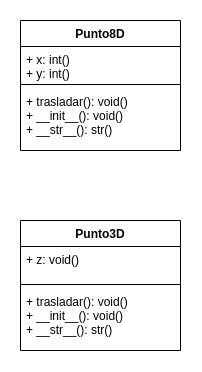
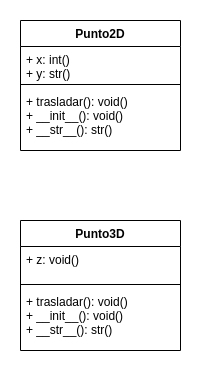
(100, 34) -> (100, 34)
(53, 60) -> (53, 60)
